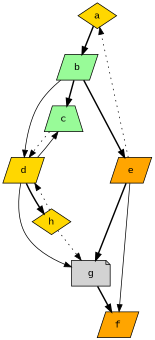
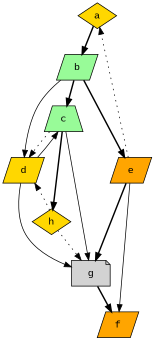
none -> (77, 192)
(33, 196) -> (58, 167)
